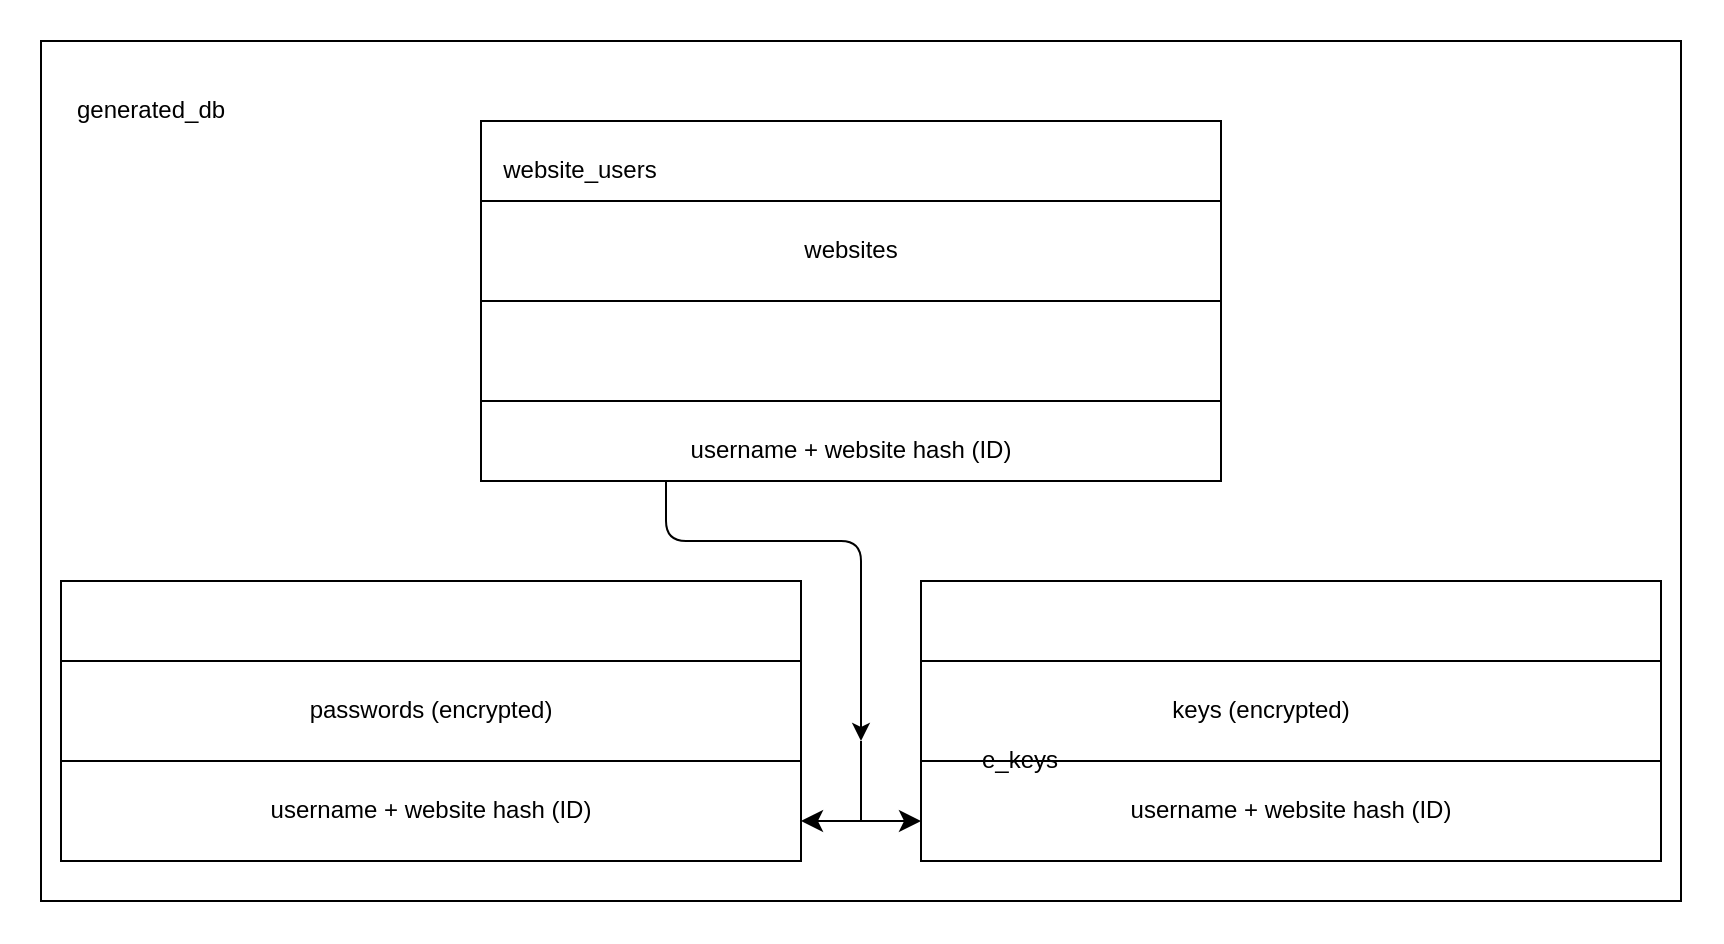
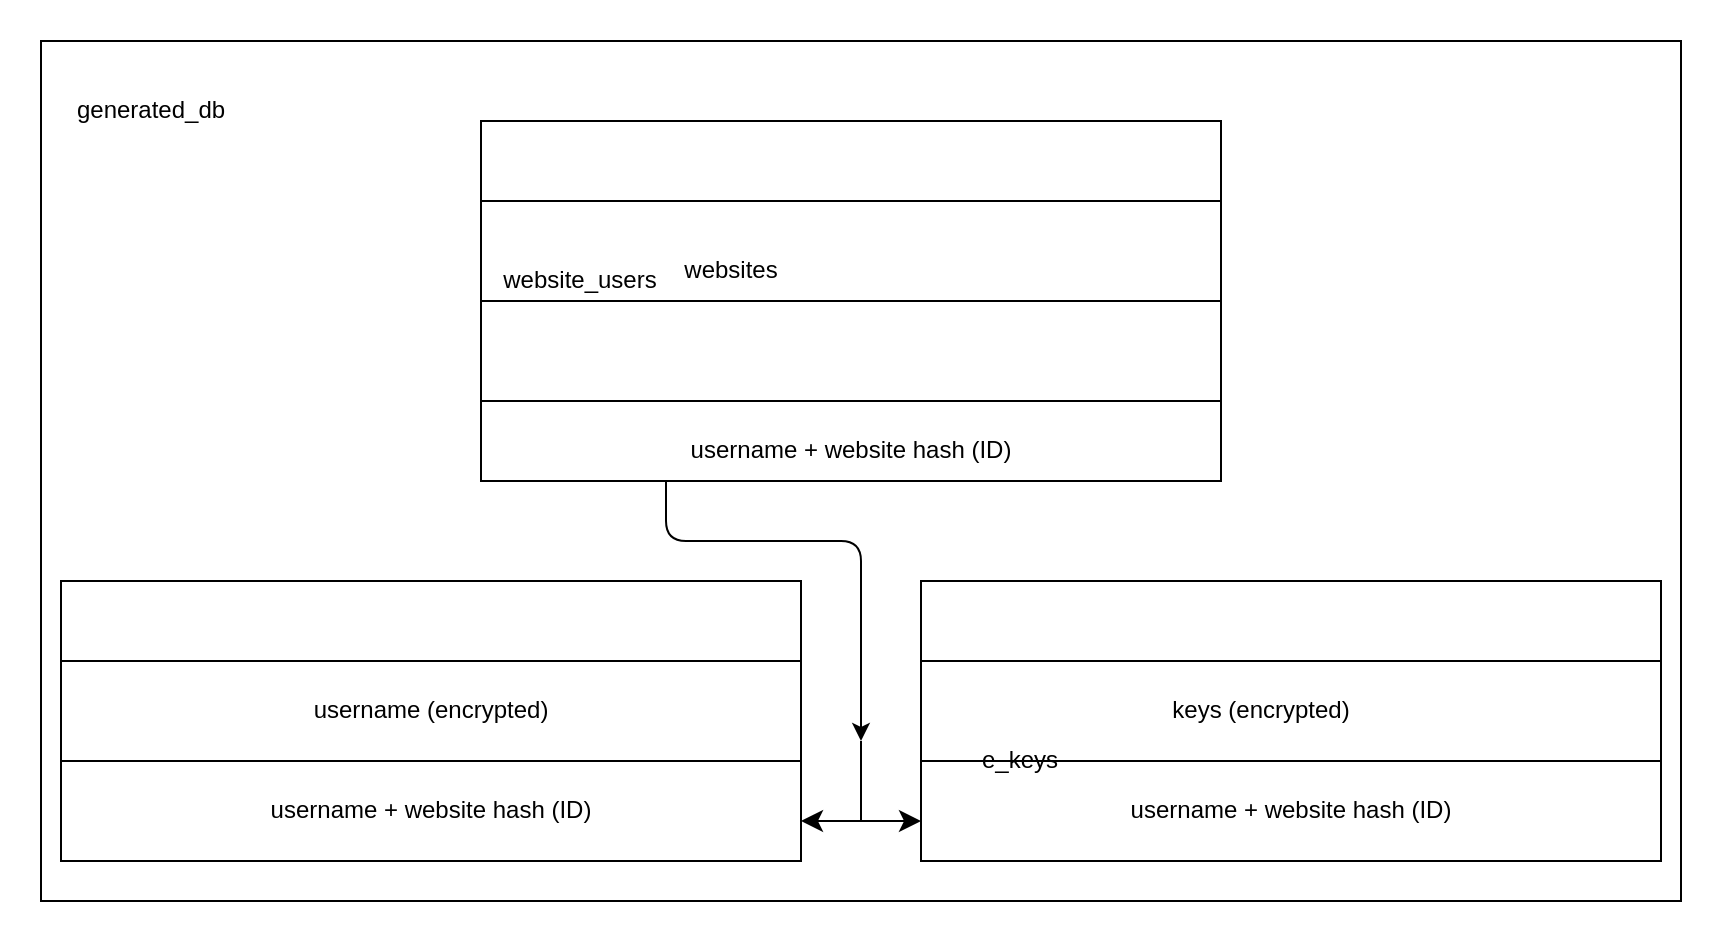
(581, 171) -> (581, 281)
(851, 251) -> (731, 271)
(432, 711) -> (432, 711)
